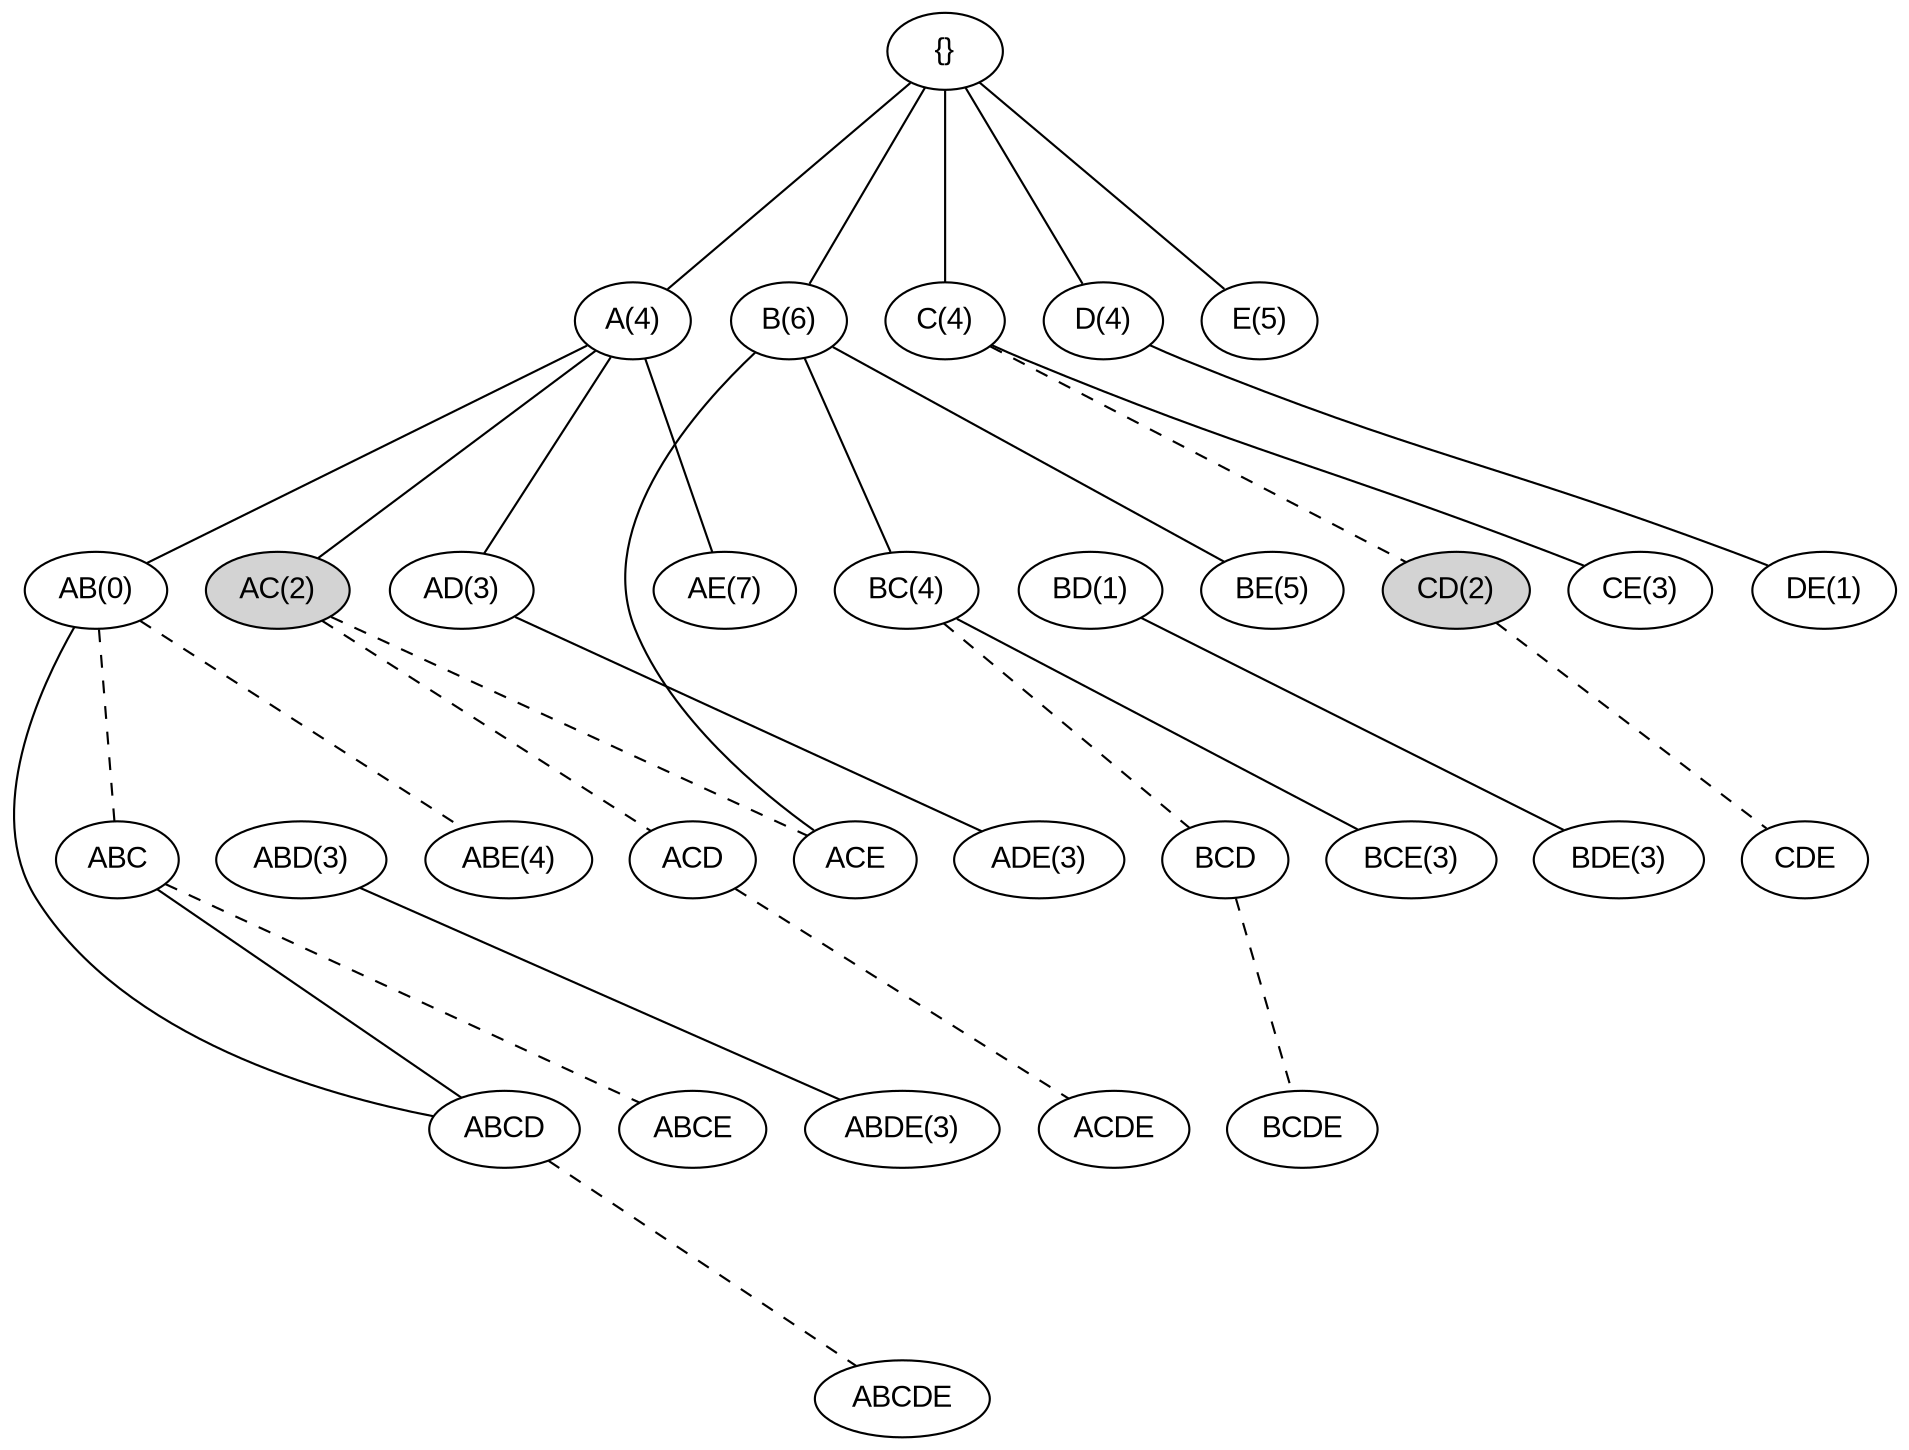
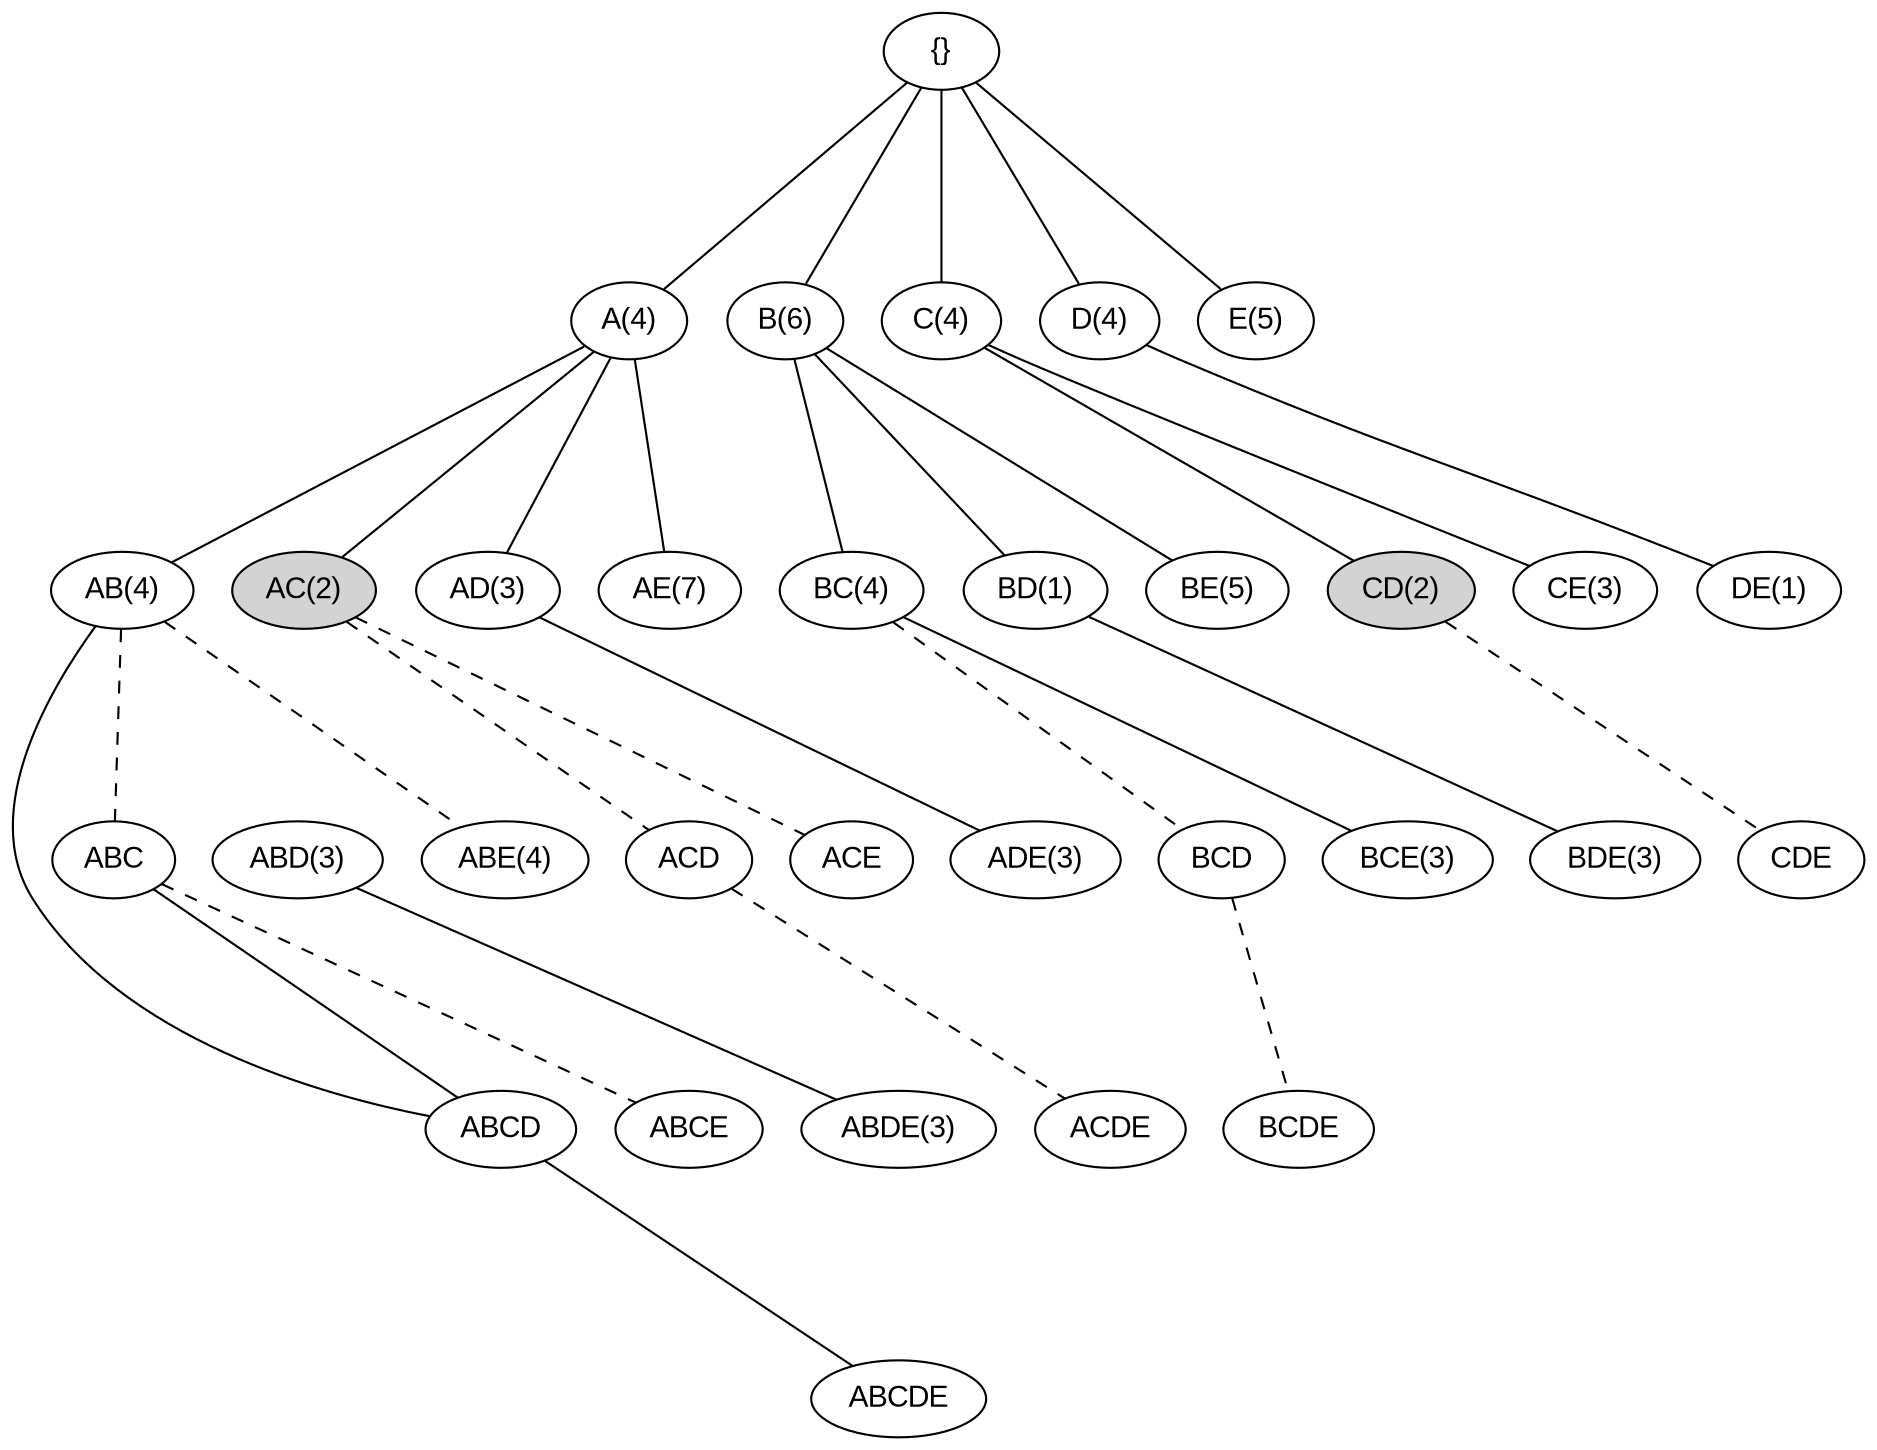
(1240, 476) -> (1206, 476)
(96, 590) -> (122, 590)
(630, 607) -> (914, 460)
(702, 1263) -> (699, 1263)
